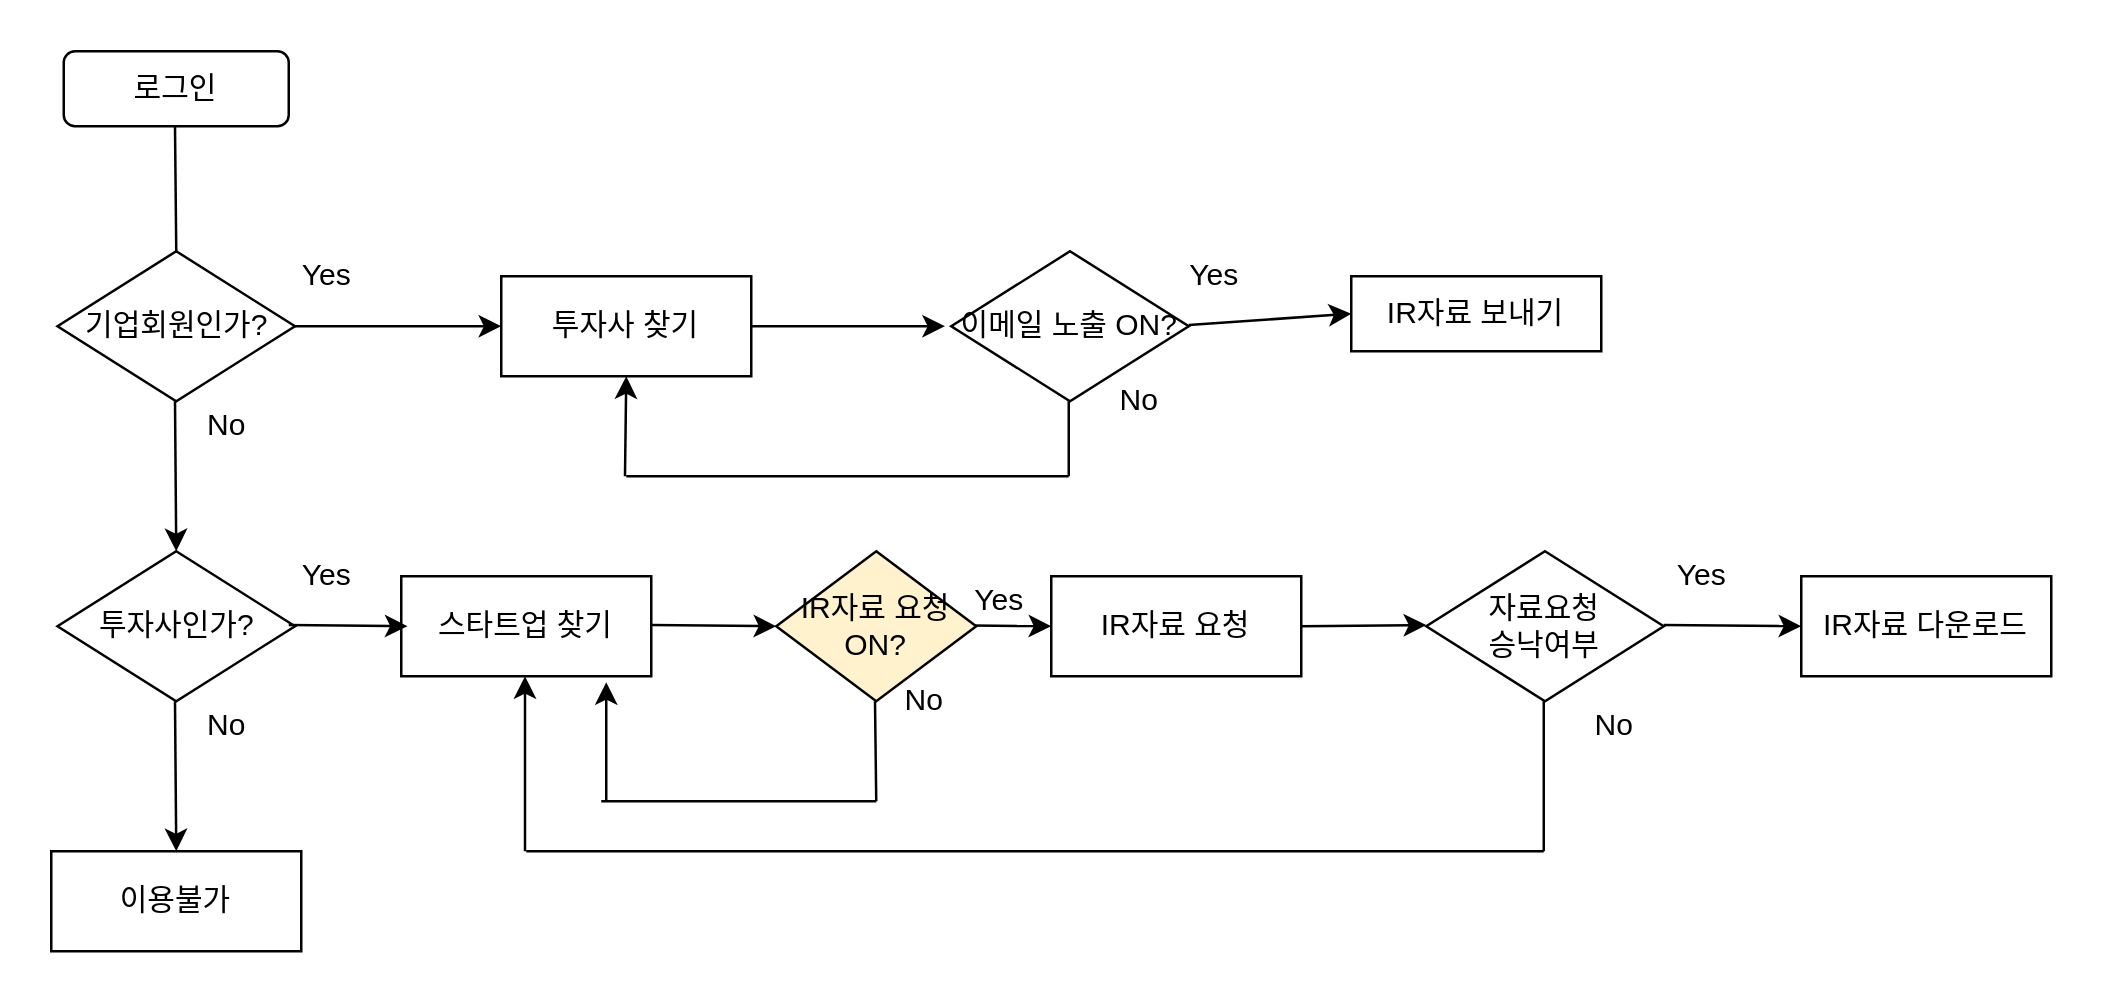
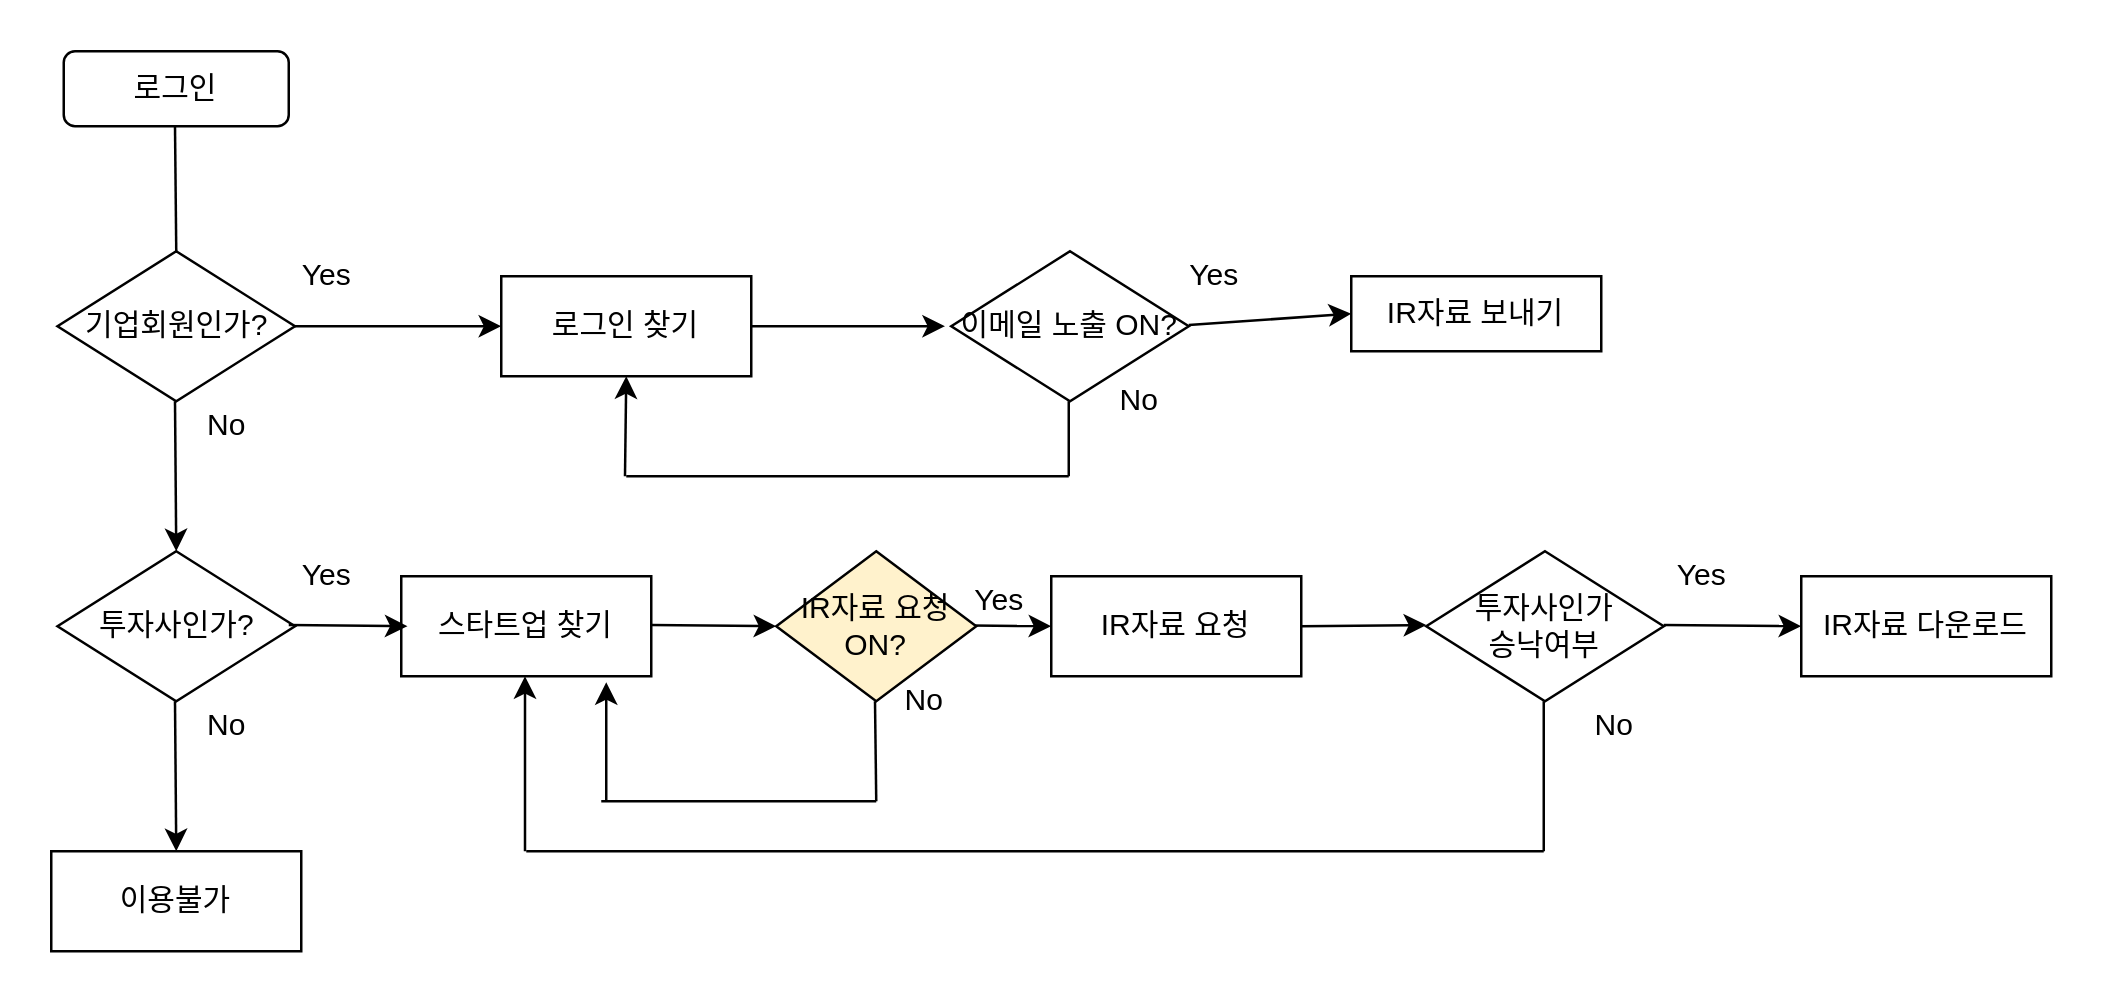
(626, 326) -> (626, 326)
(1545, 626) -> (1545, 626)
